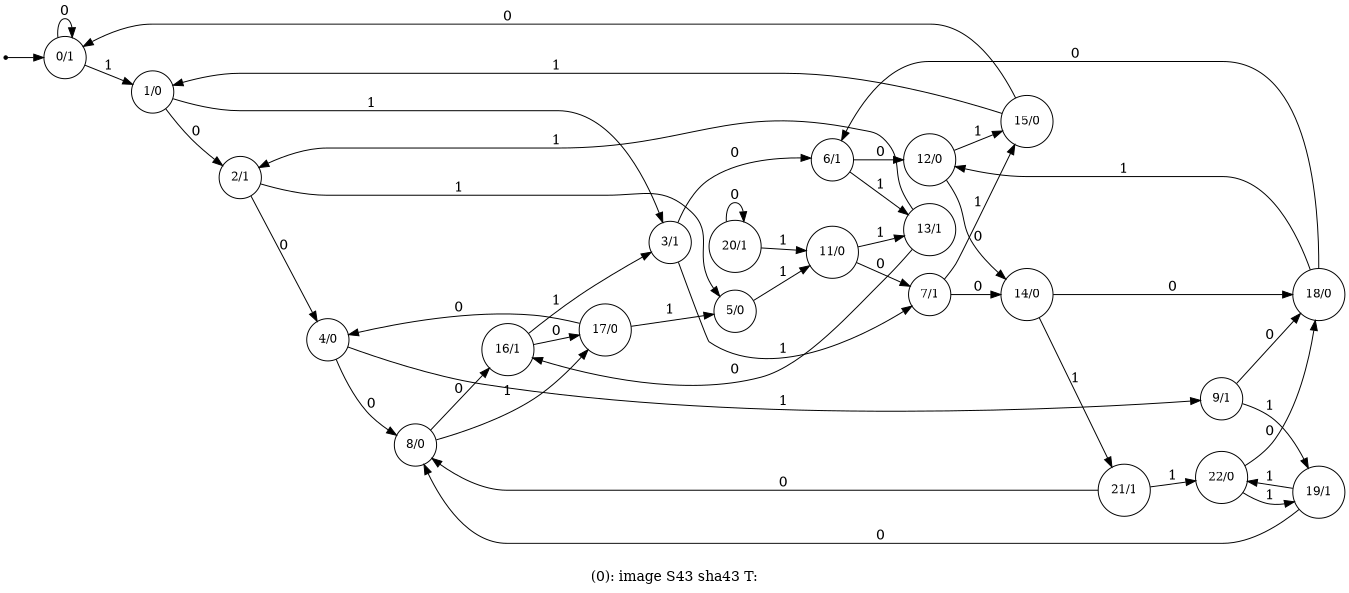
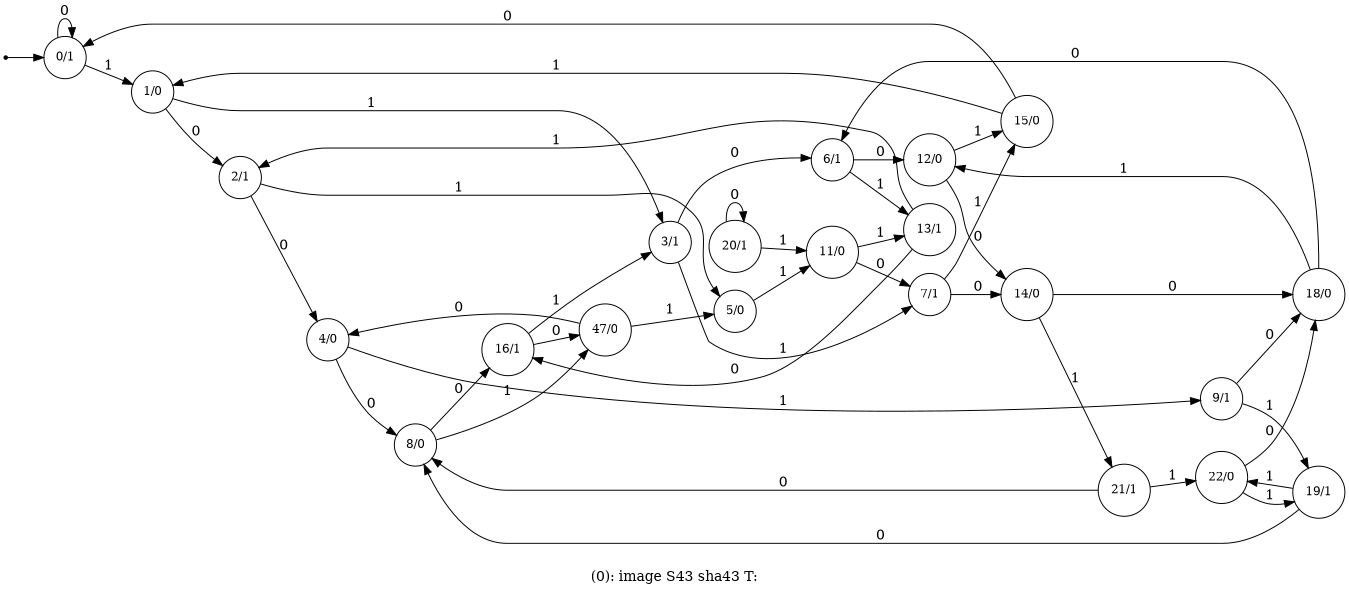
(605, 330) -> (605, 330)
